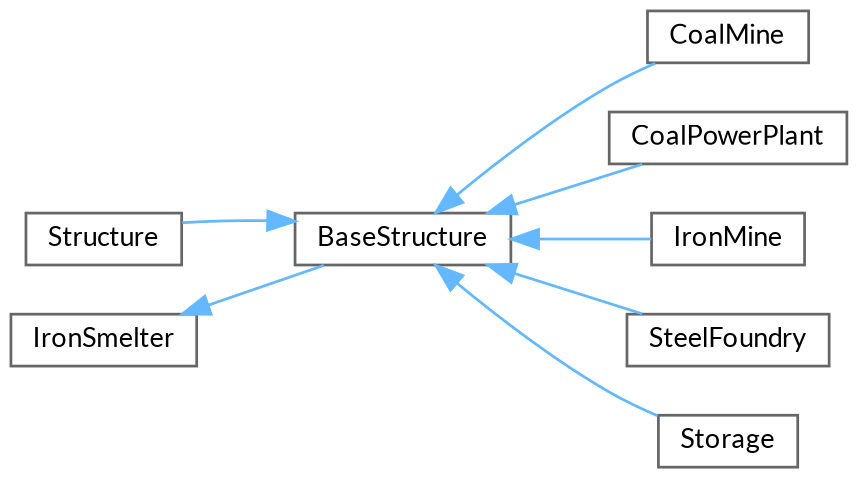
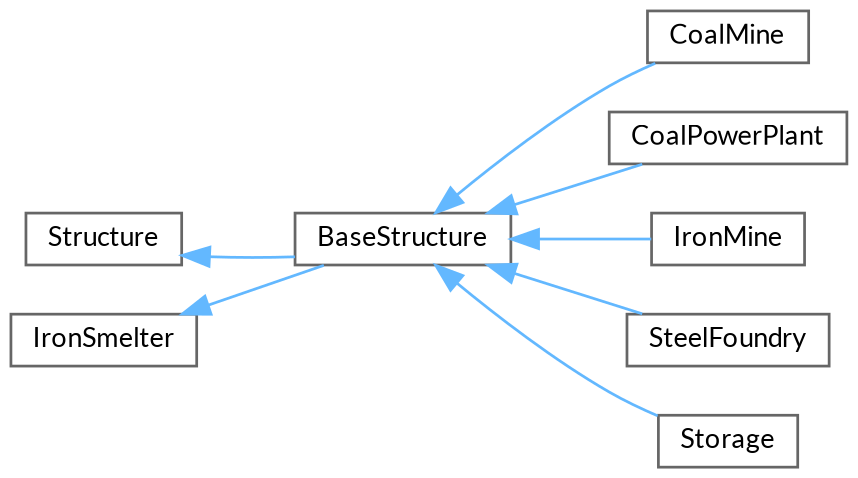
(225, 221) -> (252, 257)
